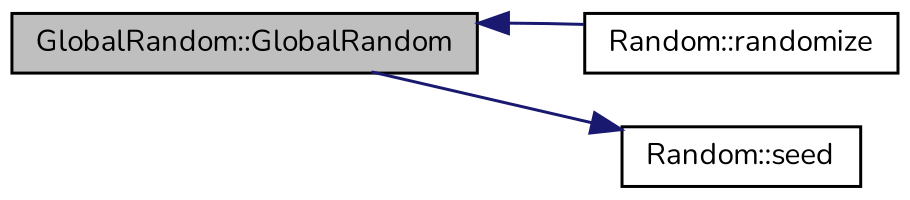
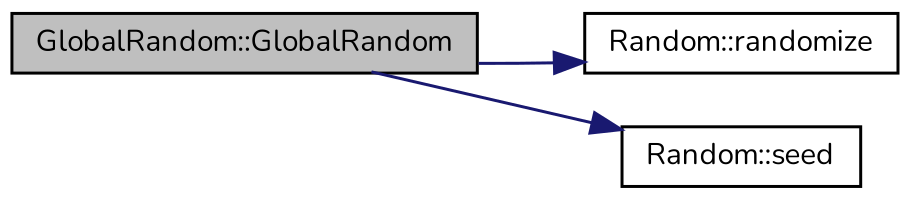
(547, 24) -> (516, 63)
